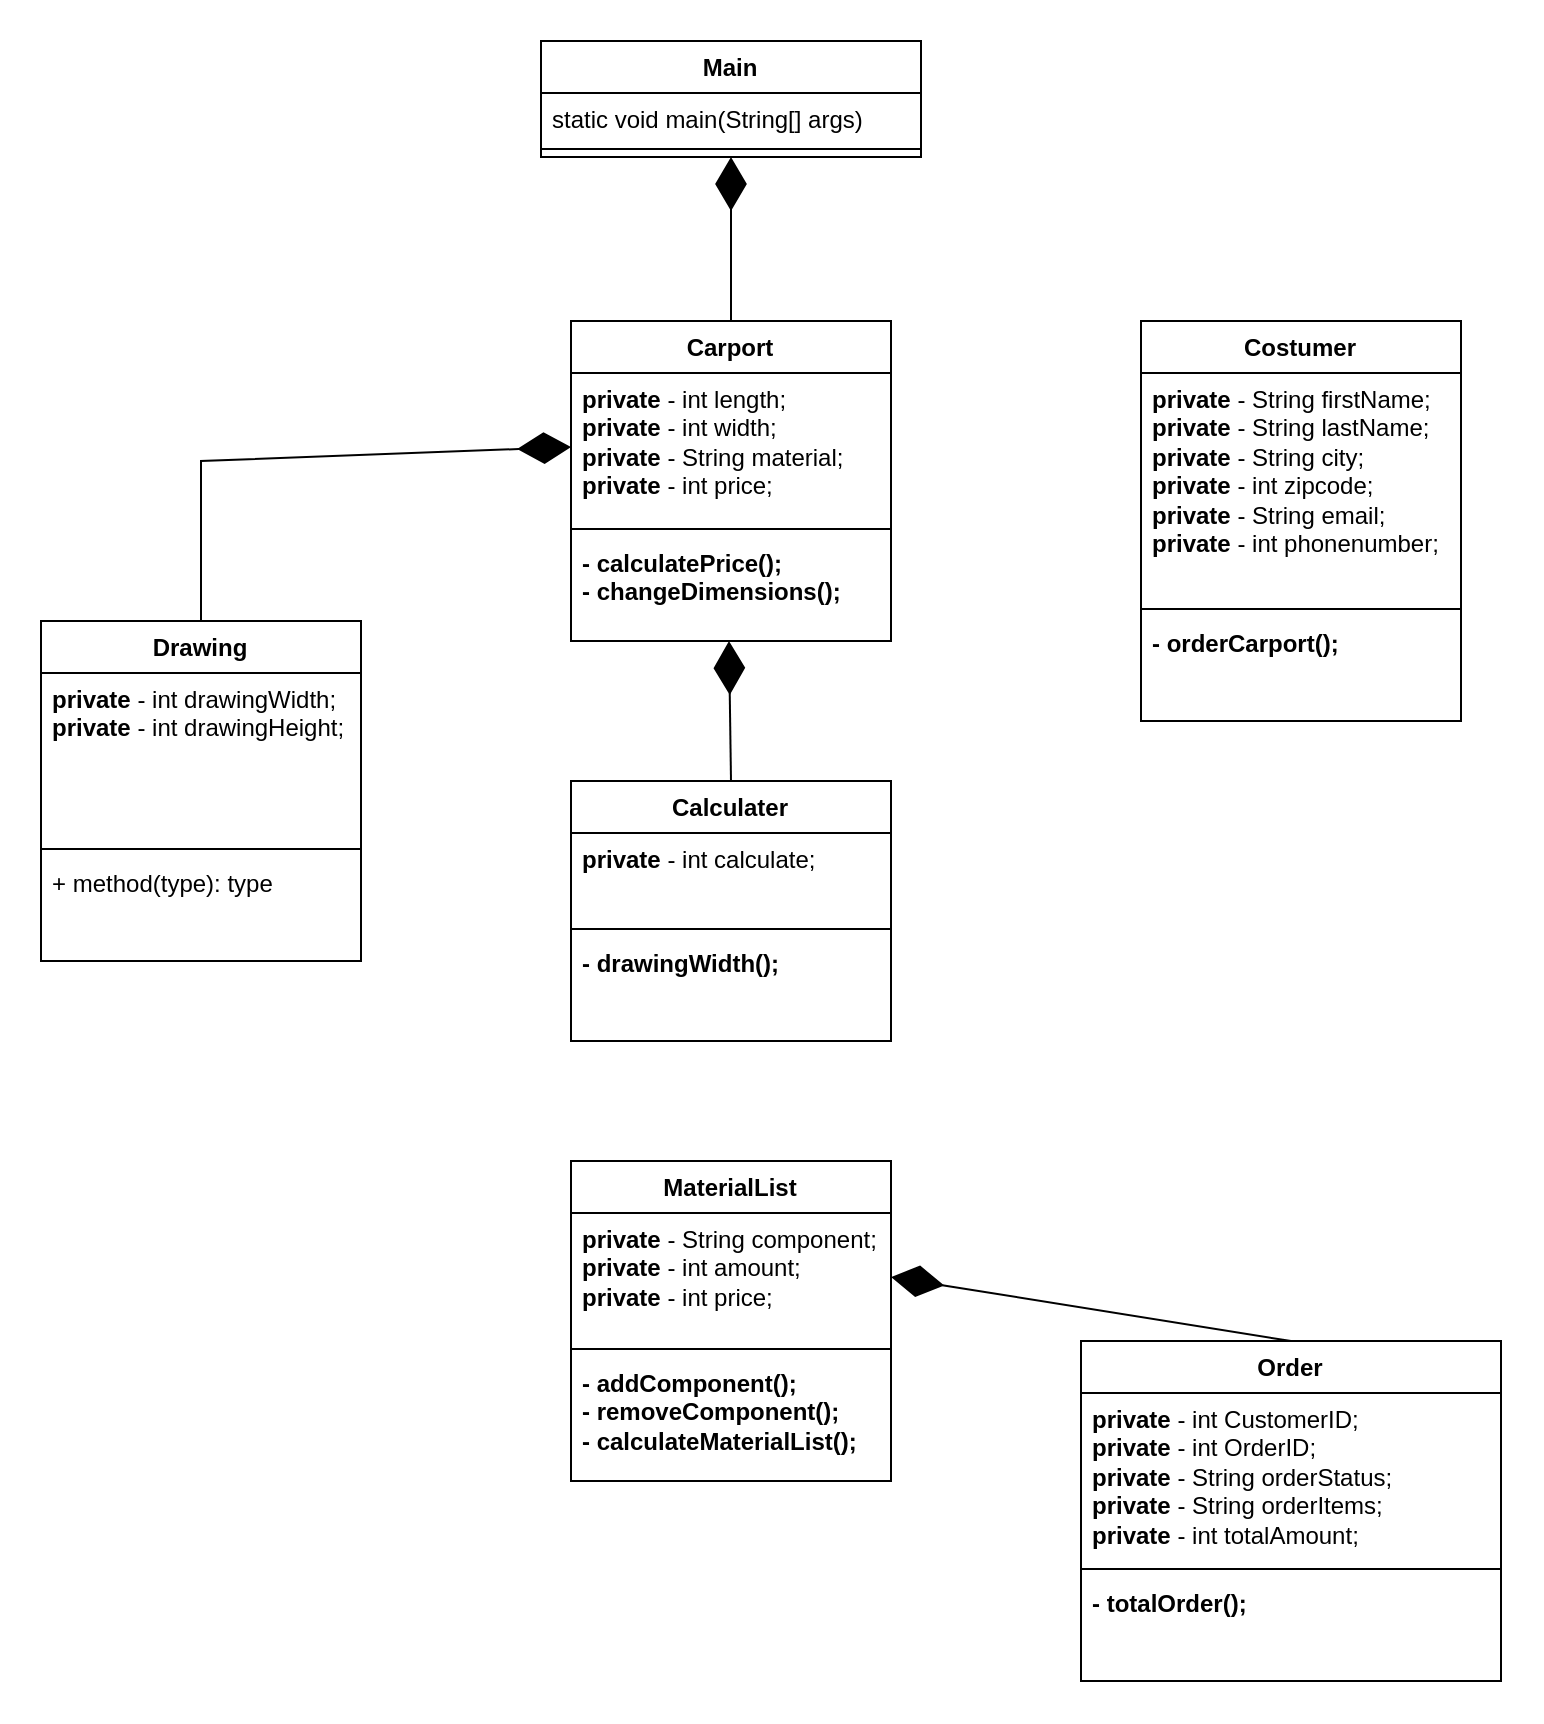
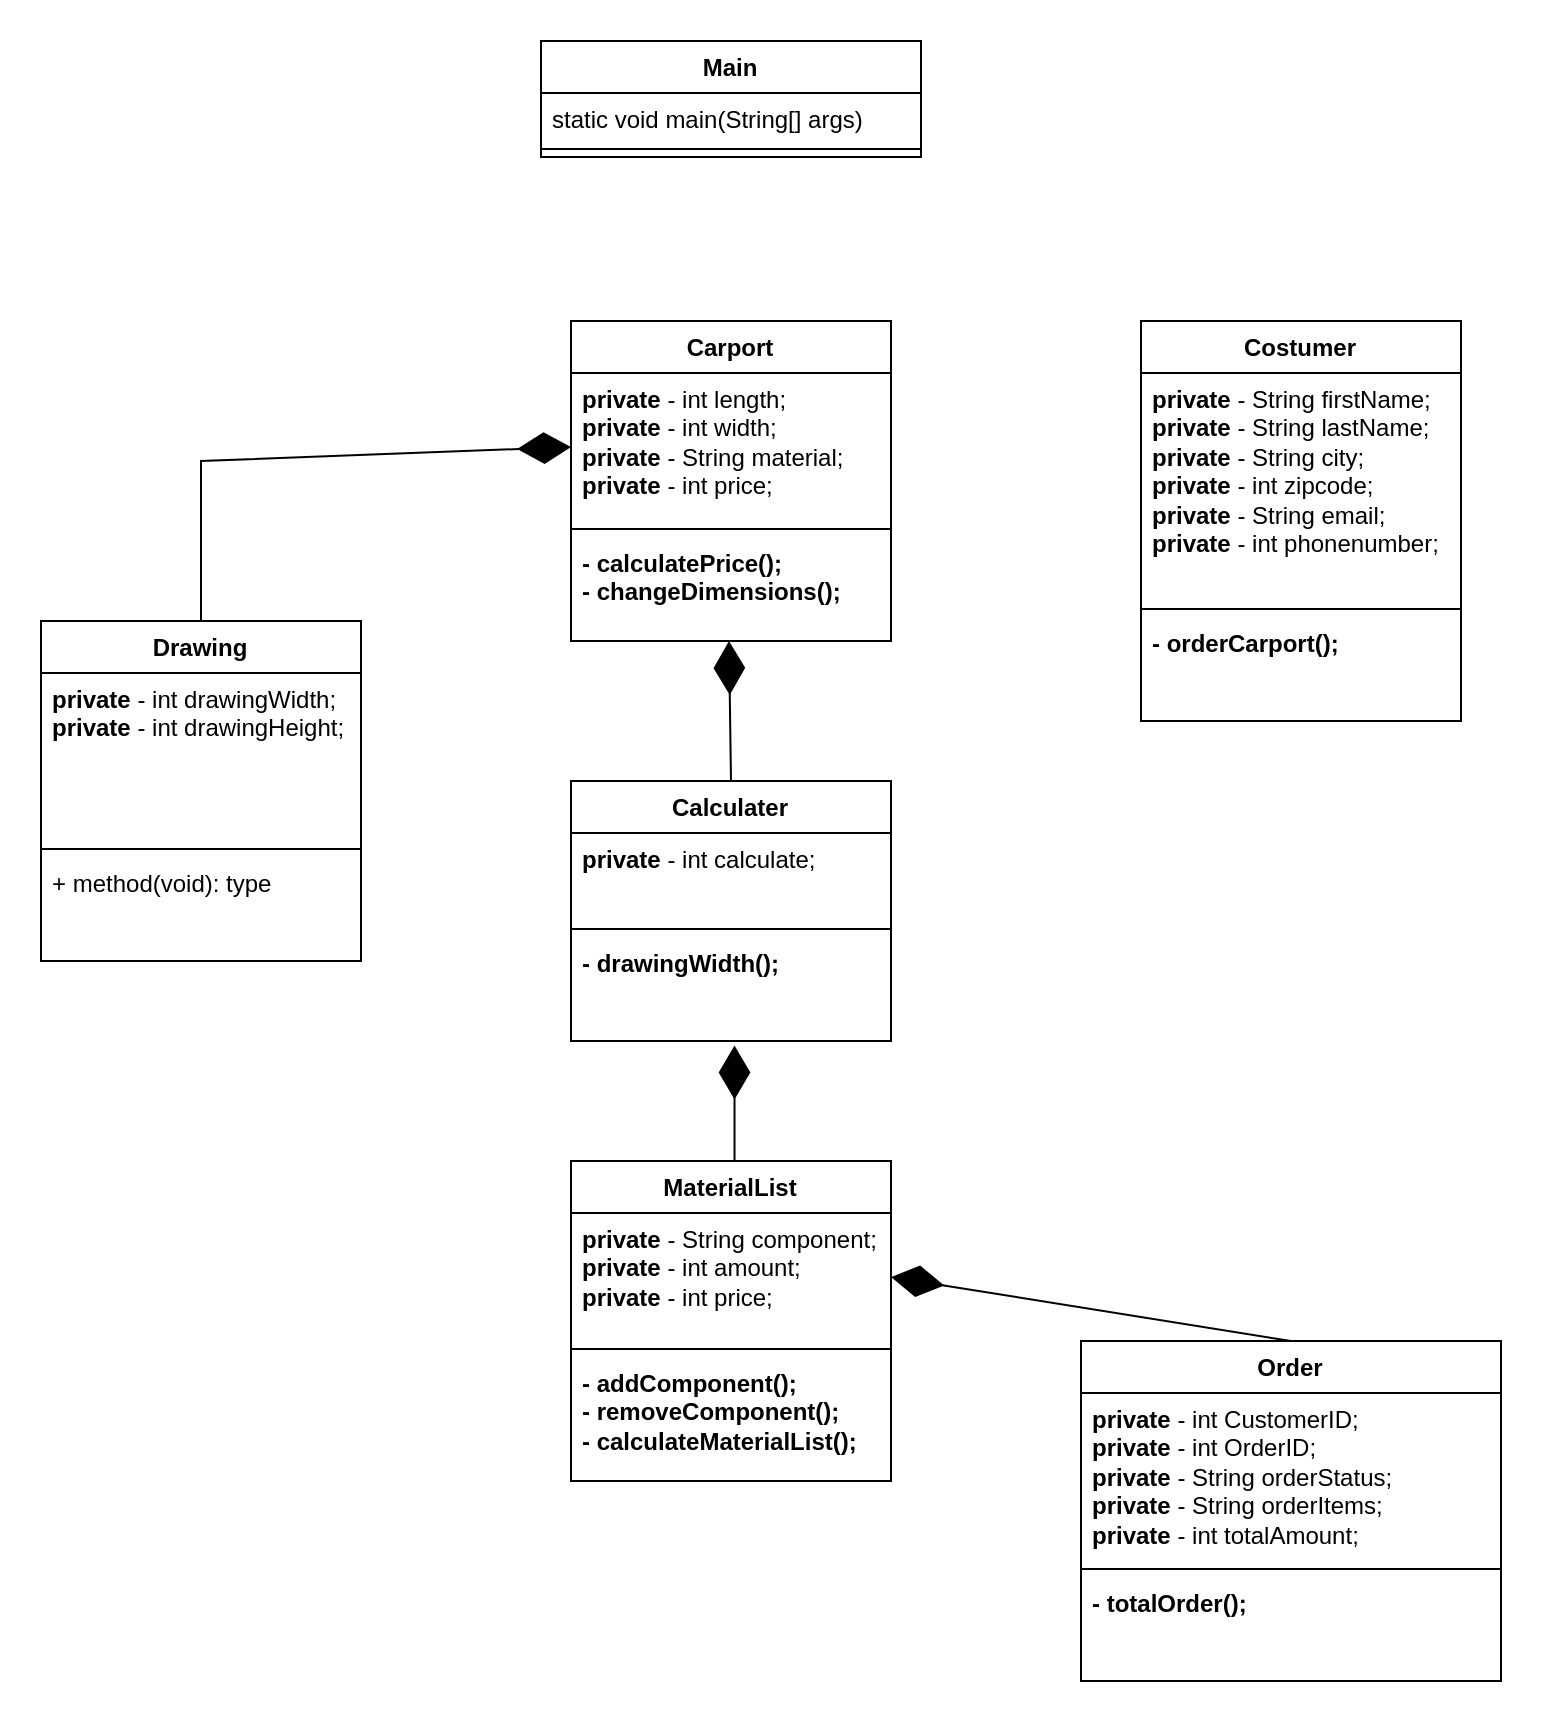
(731, 265) -> none
(178, 885) -> (175, 885)
none -> (735, 1130)
